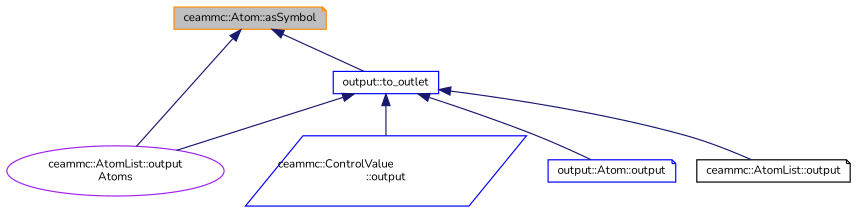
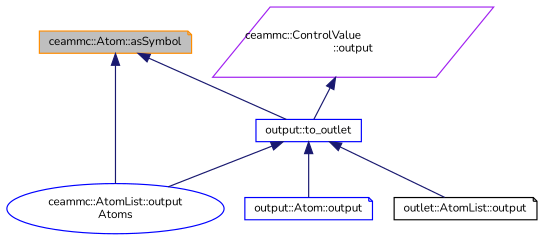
(386, 121) -> (322, 104)
(115, 171) -> (115, 209)
(386, 171) -> (353, 42)
(773, 171) -> (466, 209)
